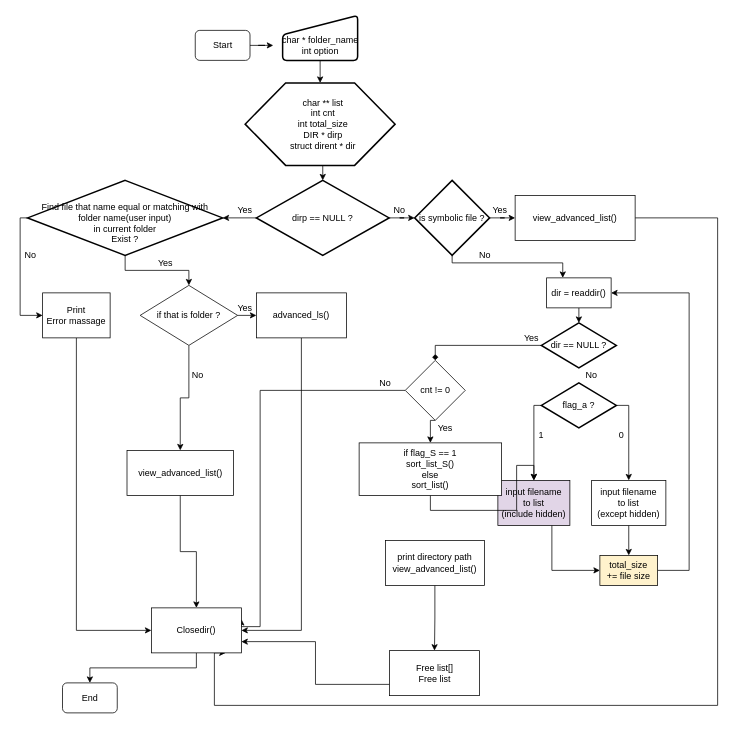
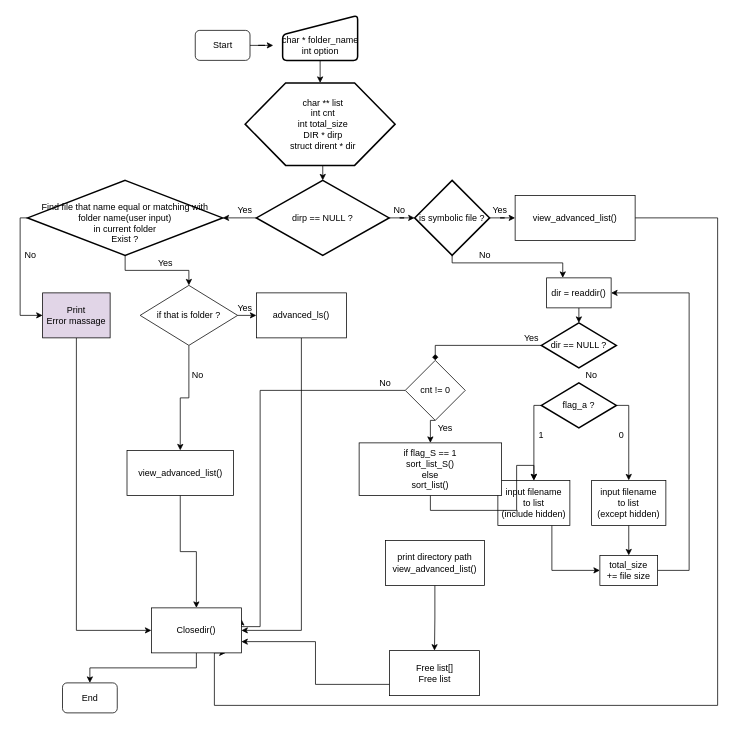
(76, 315) -> (76, 315)
(534, 503) -> (534, 503)
(629, 570) -> (629, 570)
